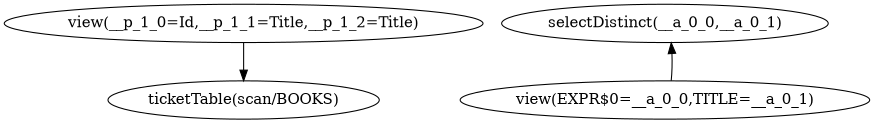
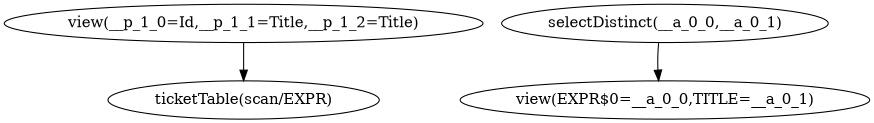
(672, 67) -> (658, 56)
(244, 100) -> (244, 100)
